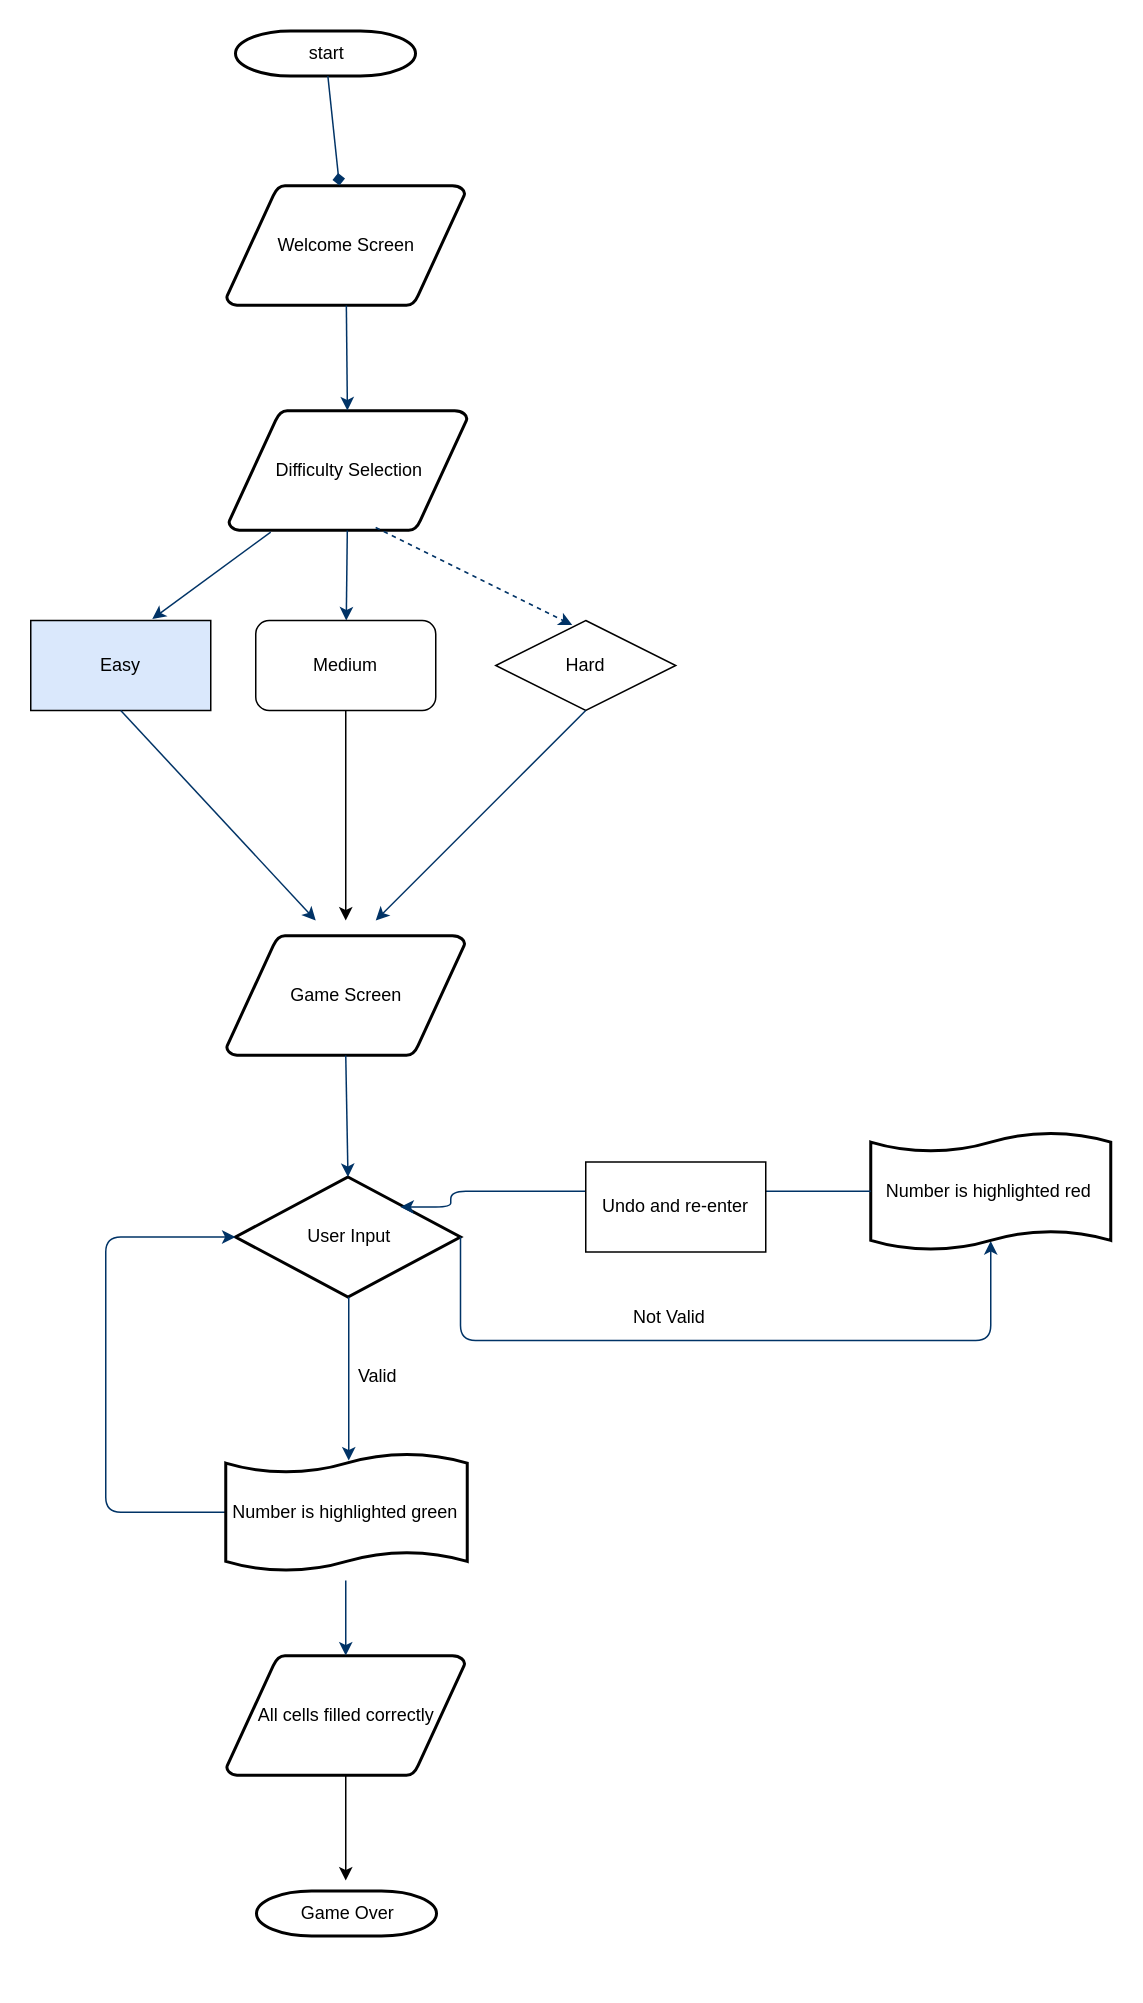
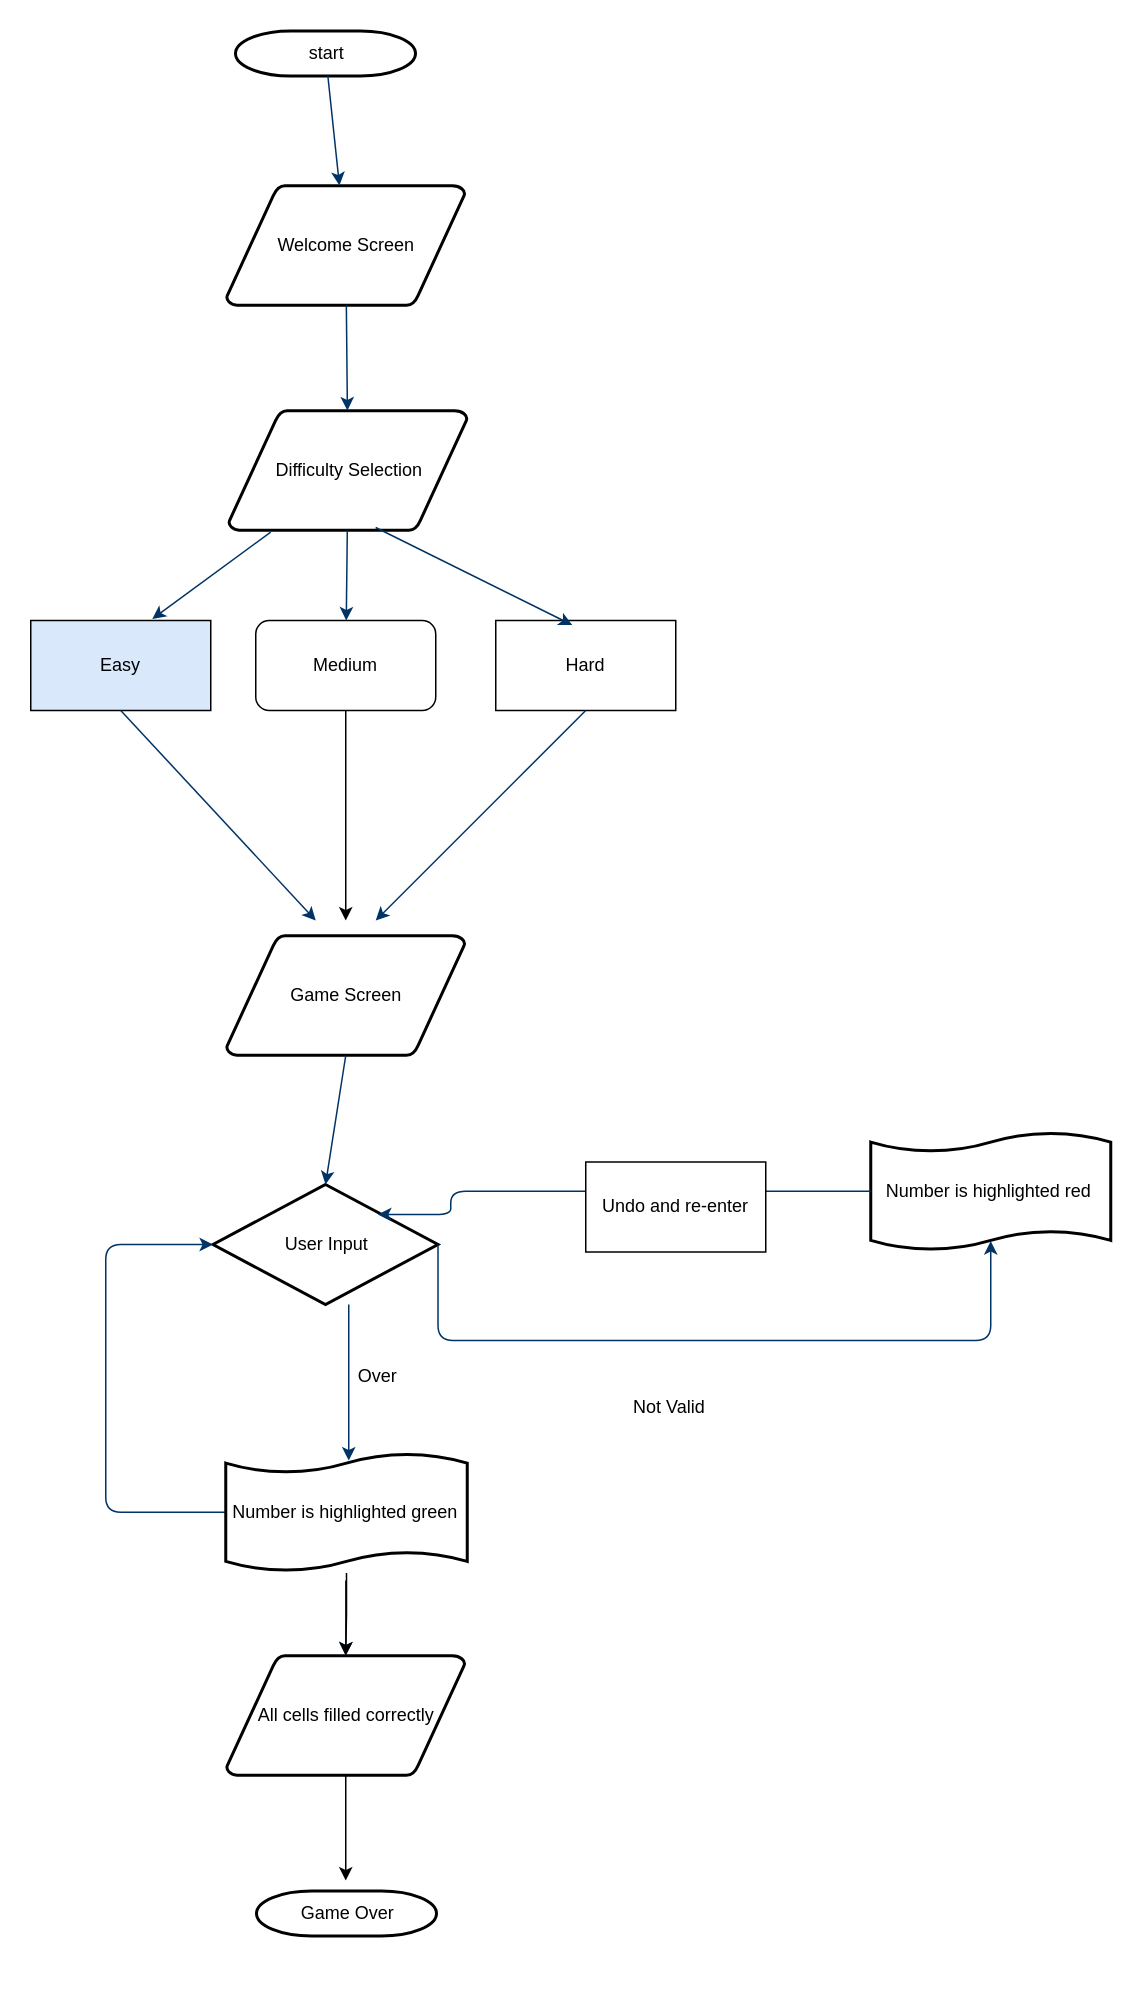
(338, 173) -> (338, 174)
(474, 576) -> (474, 576)
(586, 665) -> (586, 665)
(348, 1237) -> (326, 1244)
(661, 1316) -> (661, 1406)
(378, 1377) -> (378, 1377)
none -> (347, 1576)
